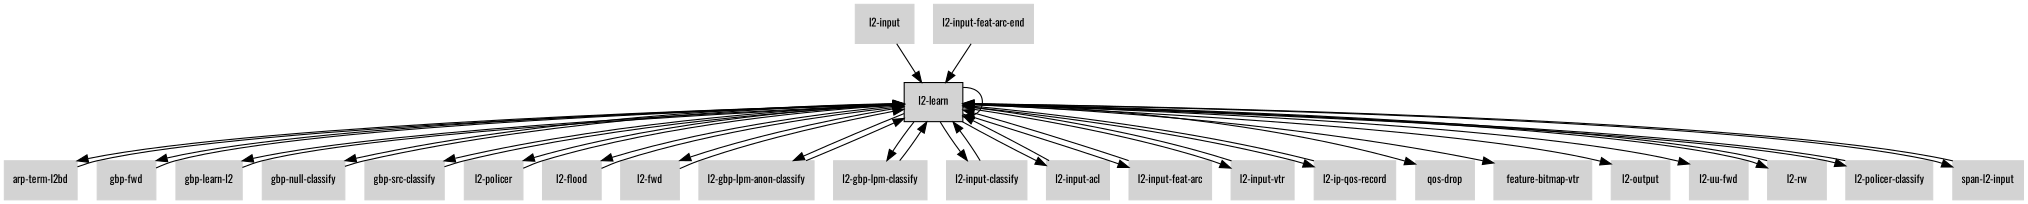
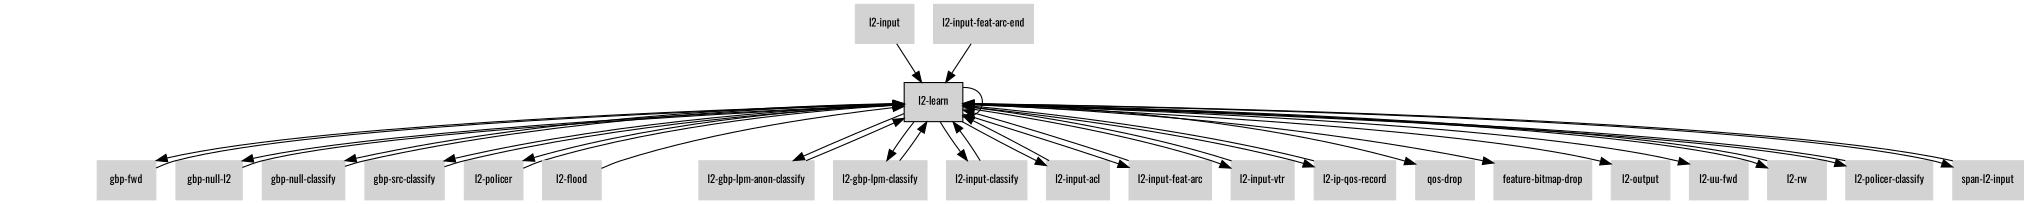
(757, 125) -> none
(41, 180) -> none
(209, 180) -> (209, 180)
(650, 180) -> none
(1543, 180) -> (1543, 180)
